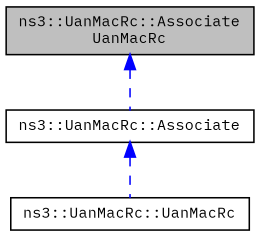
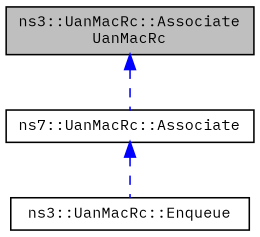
(130, 126) -> (130, 126)
(130, 214) -> (130, 214)
